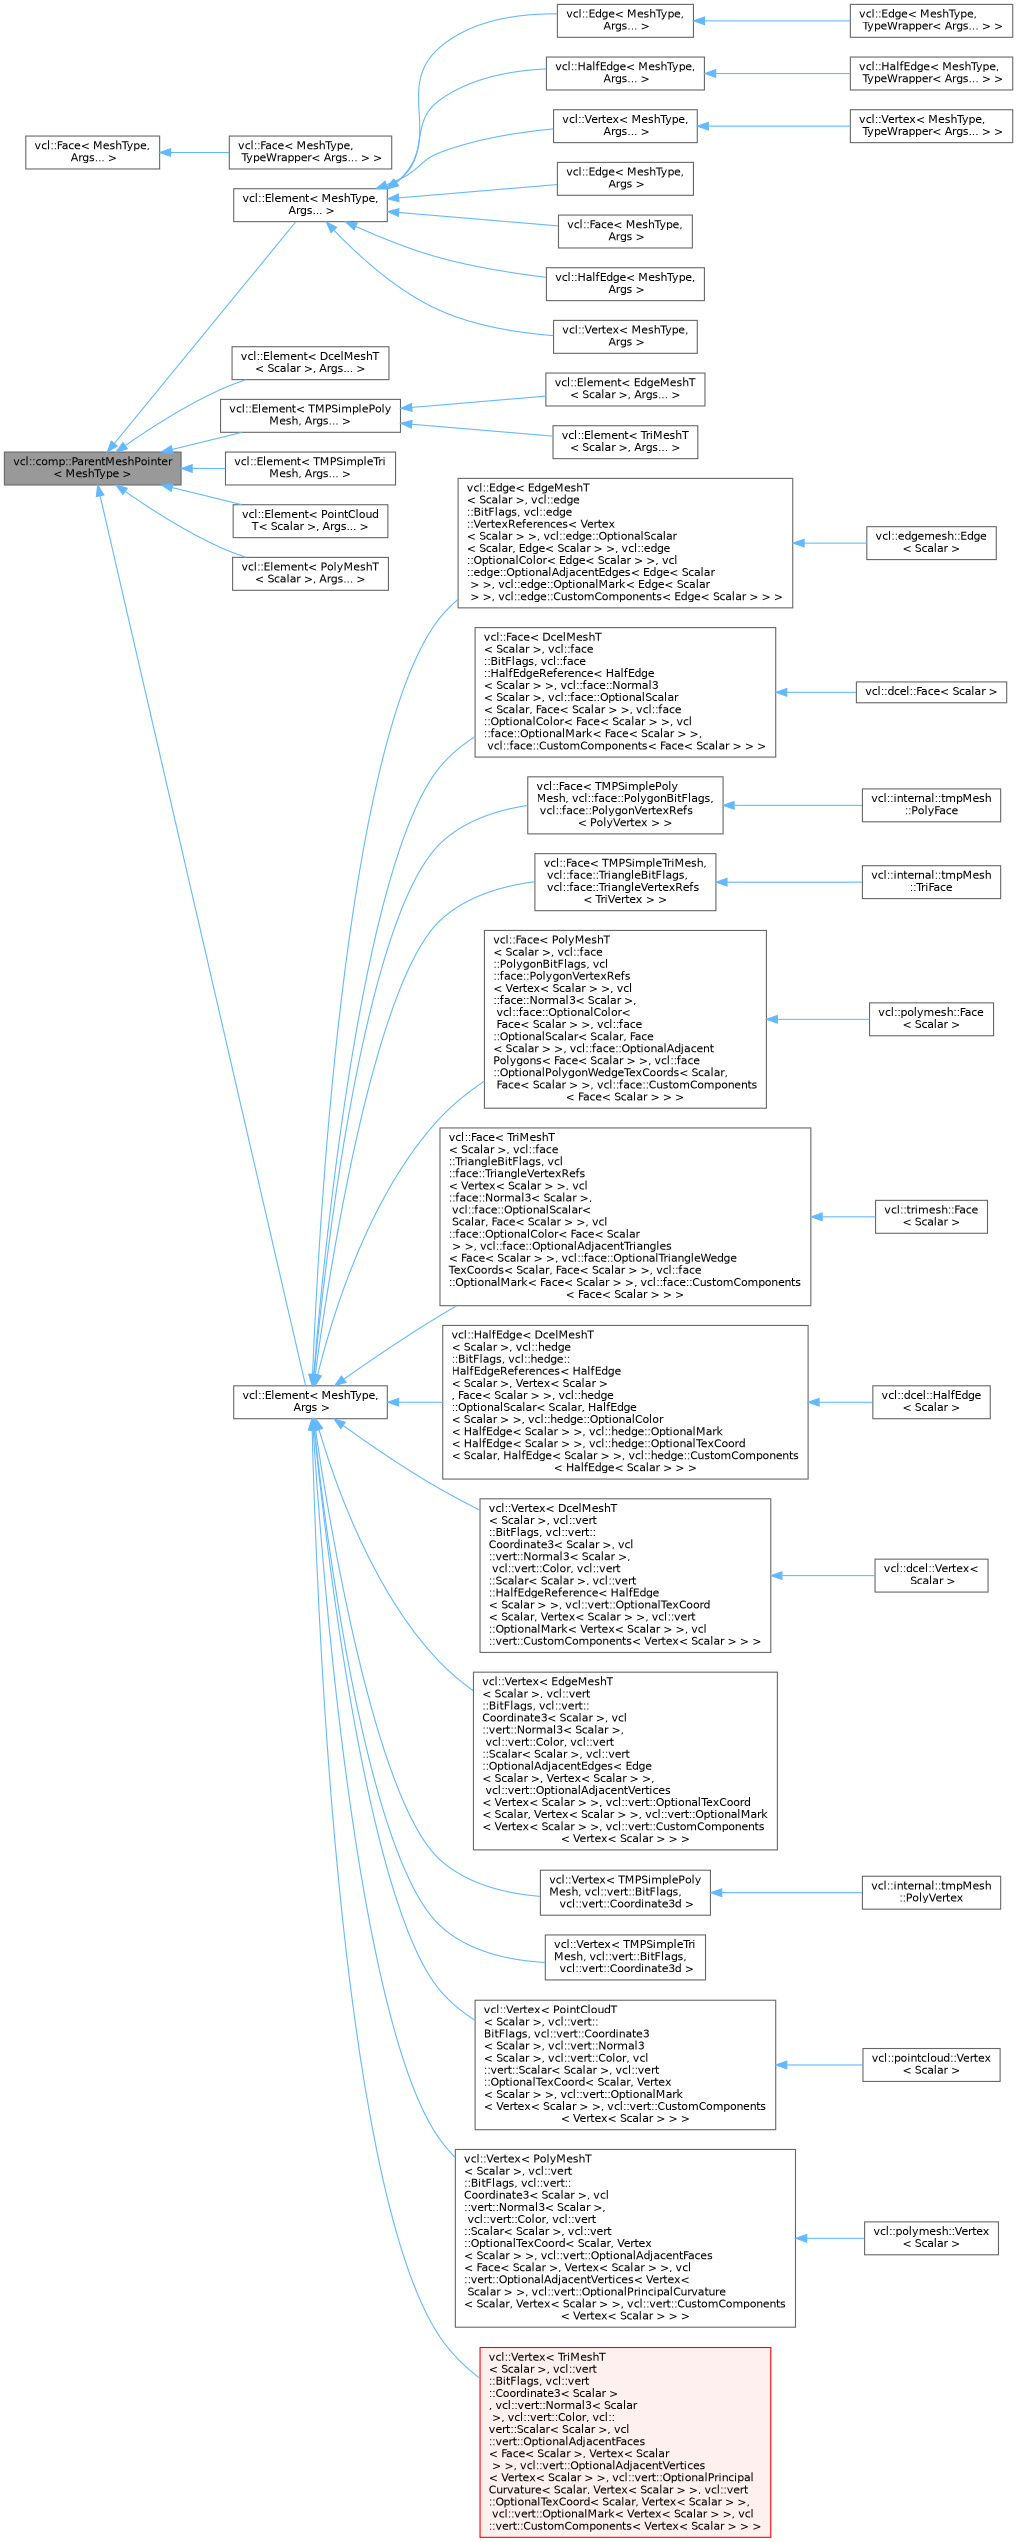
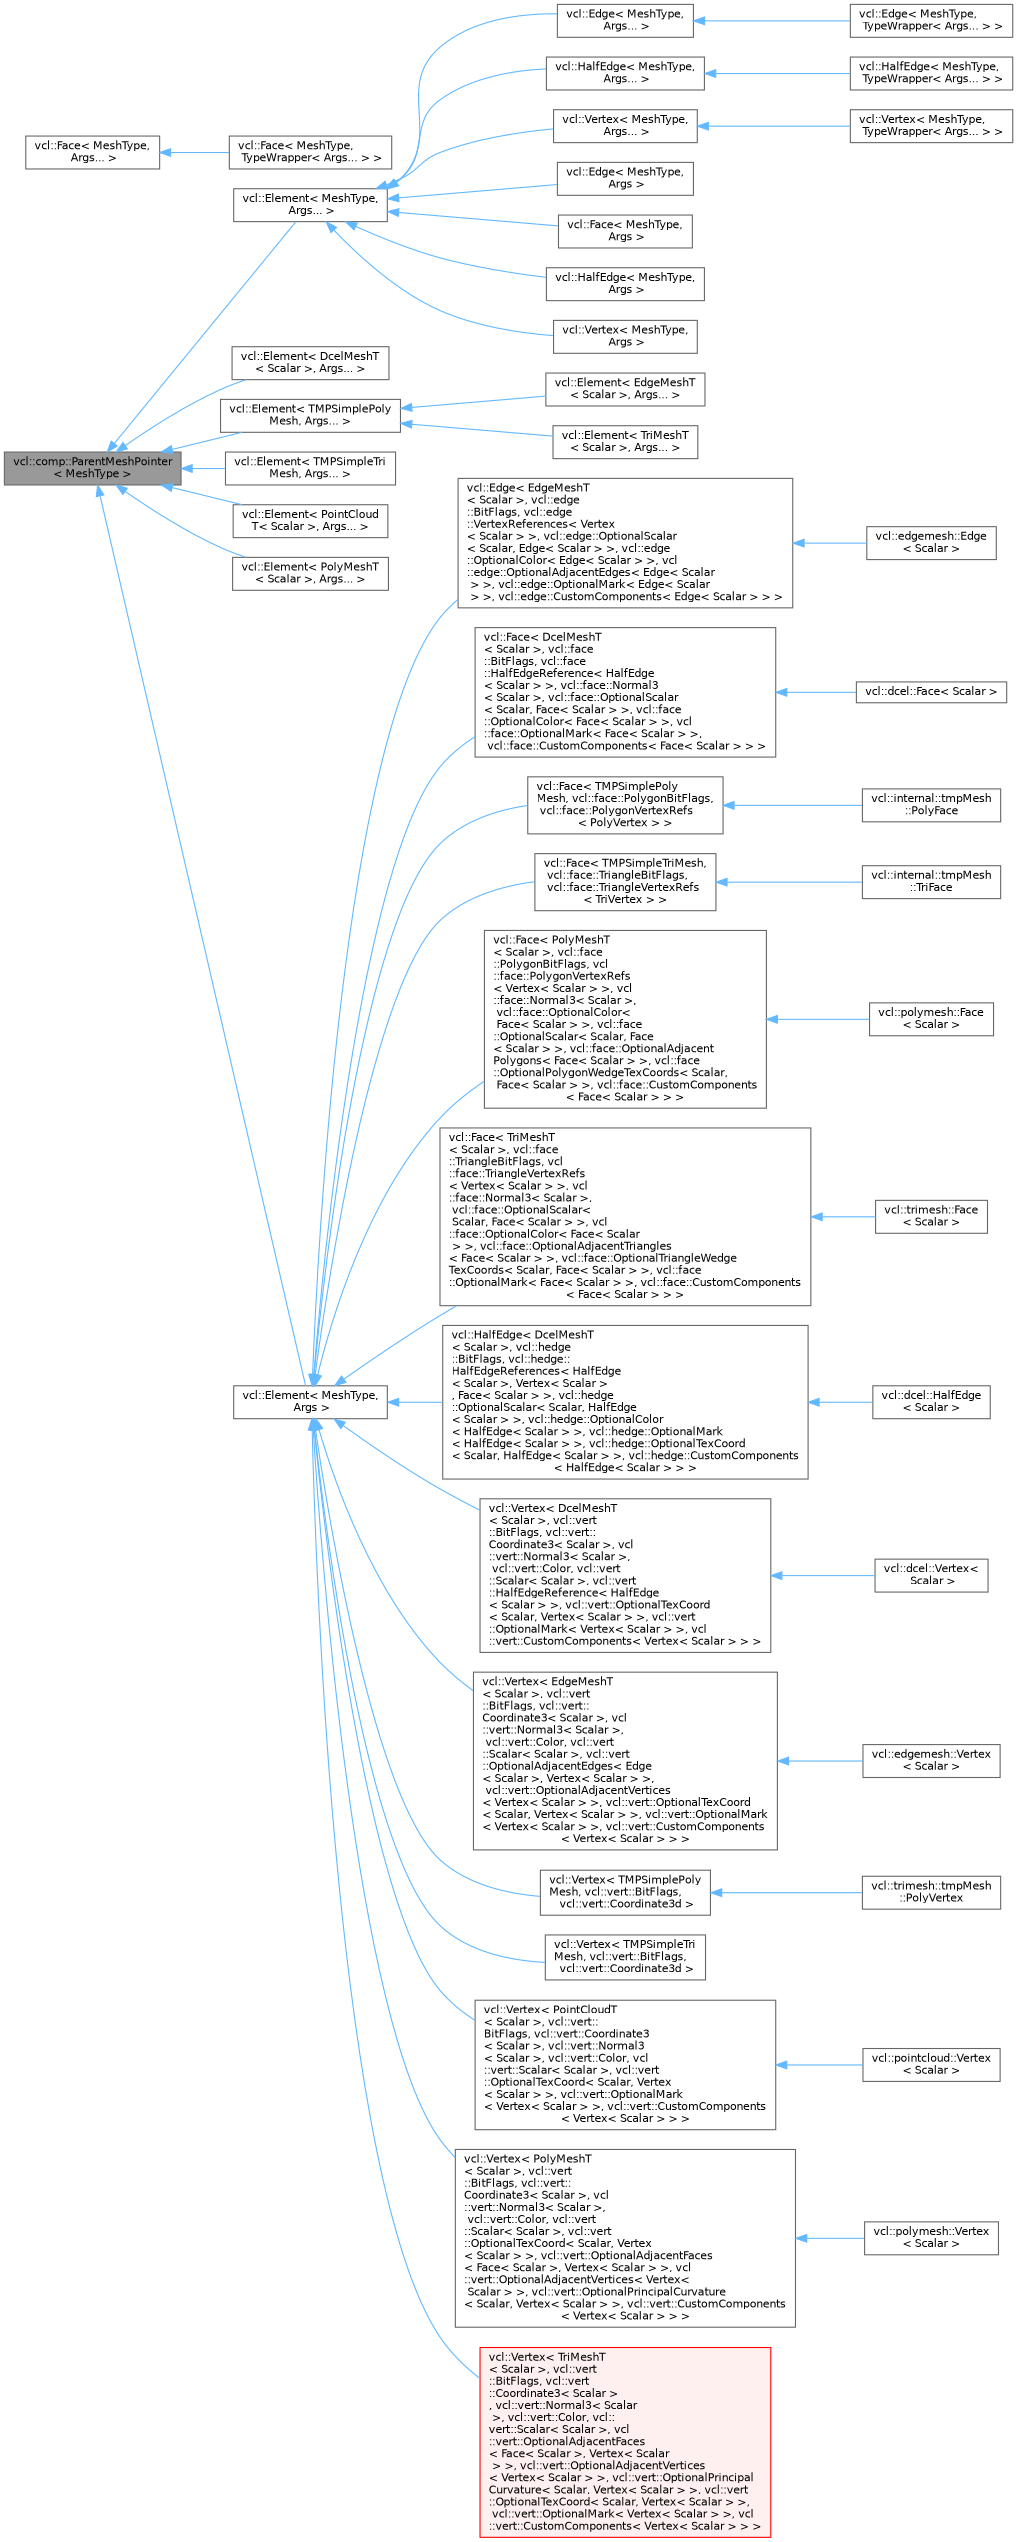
none -> (932, 1761)
(932, 1893) -> (932, 1893)
